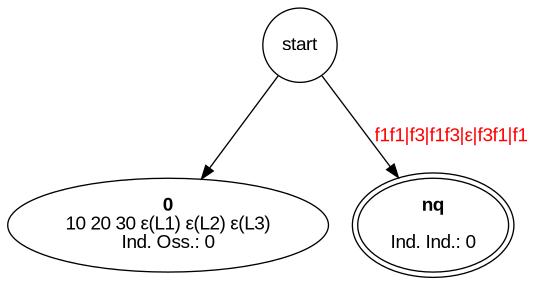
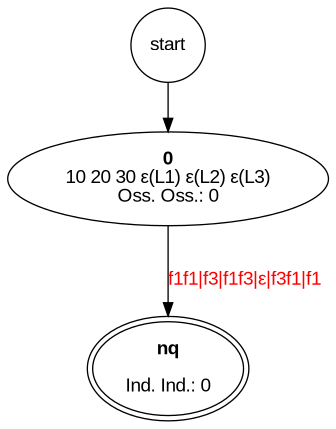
(356, 121) -> (168, 264)
(168, 242) -> (168, 196)
